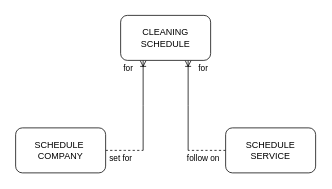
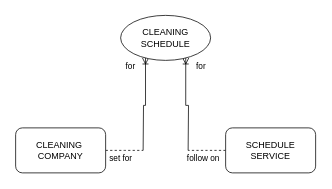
(165, 38) -> (165, 38)
(60, 150) -> (60, 150)
